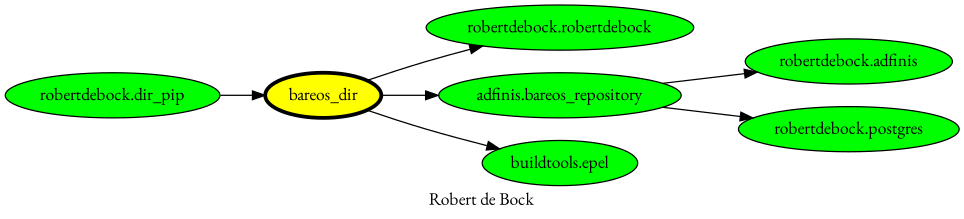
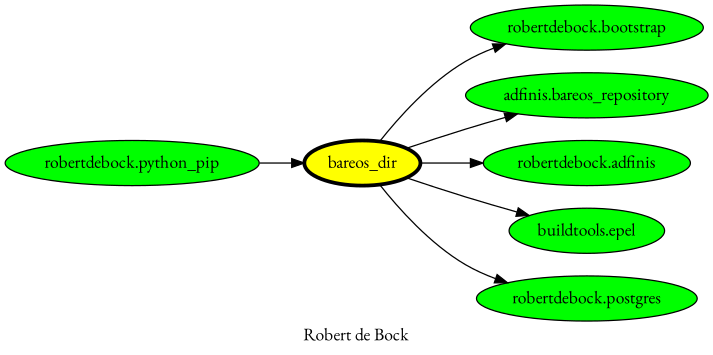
(560, 28) -> (587, 28)
(704, 78) -> (446, 163)
(113, 95) -> (132, 163)
(702, 112) -> (432, 240)
